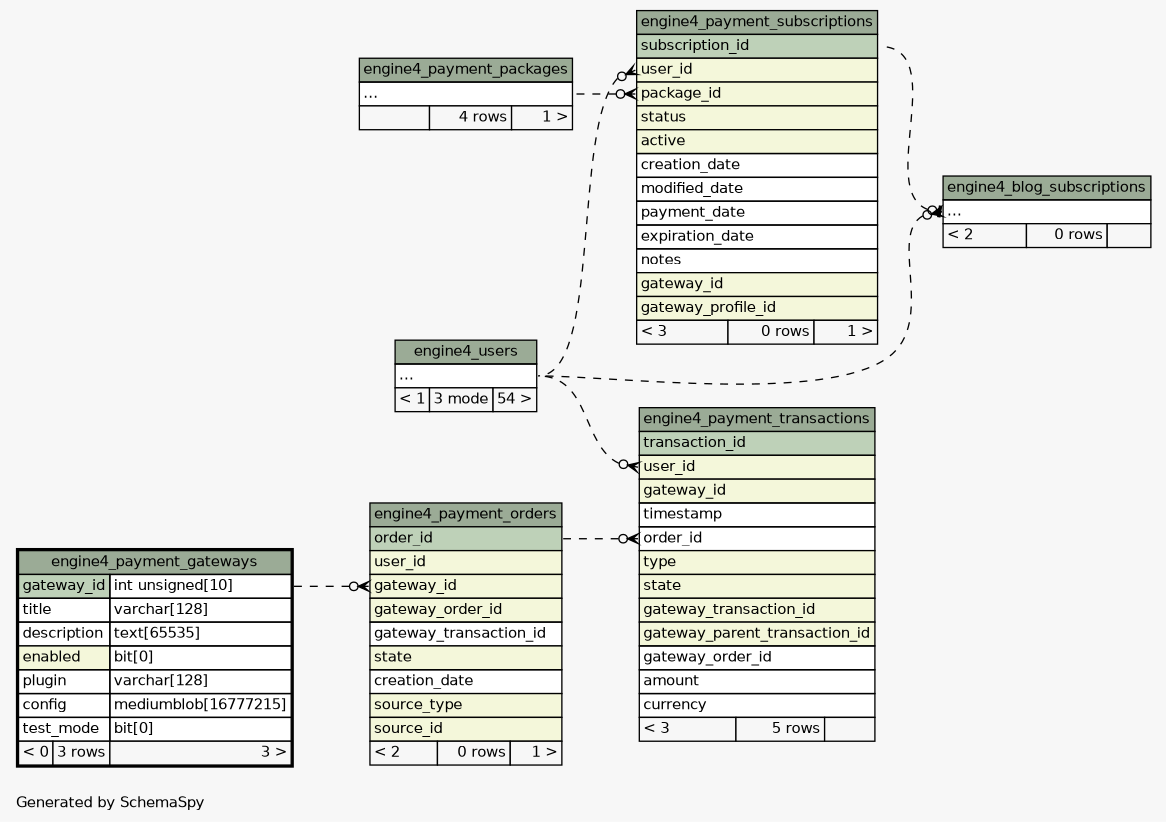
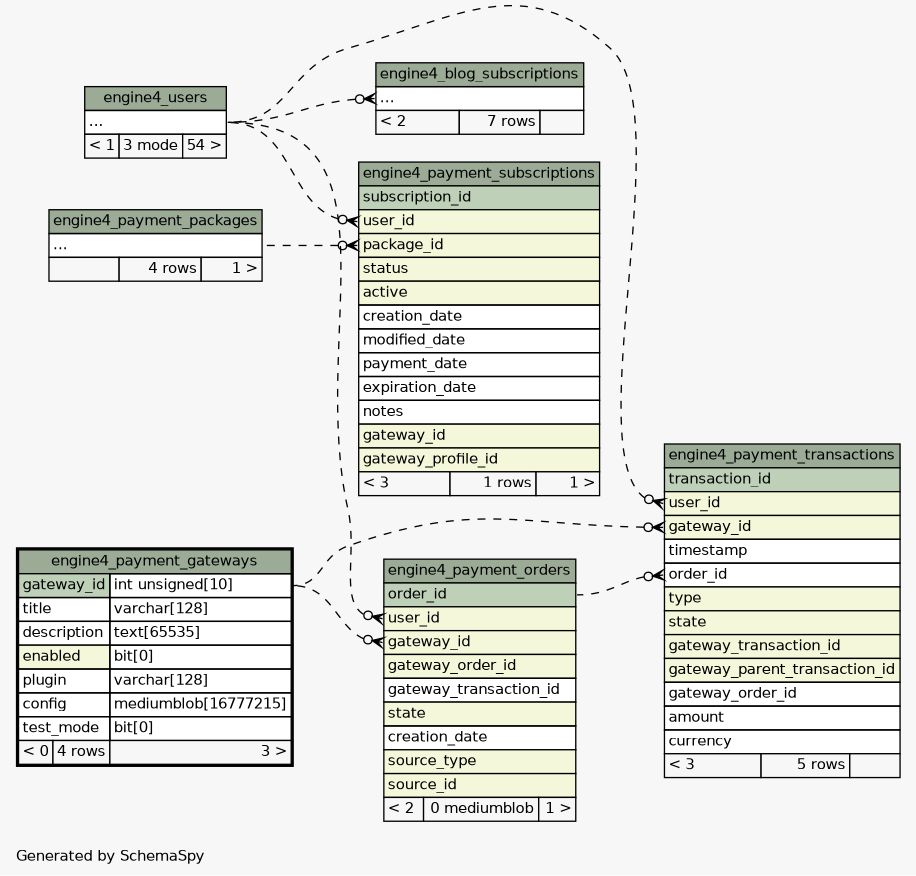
(911, 122) -> none
(1079, 235) -> (512, 122)
(786, 332) -> (508, 483)
none -> (339, 337)
none -> (459, 520)
(81, 752) -> (81, 752)
(482, 752) -> (482, 809)
